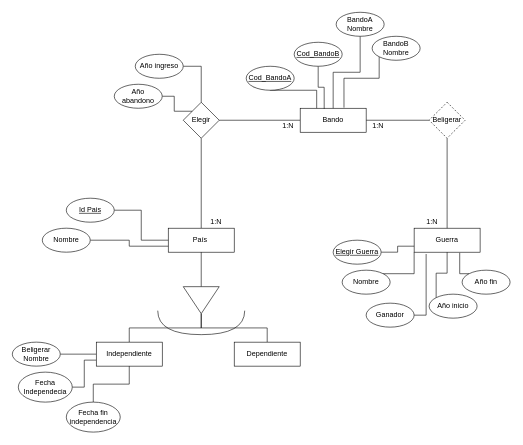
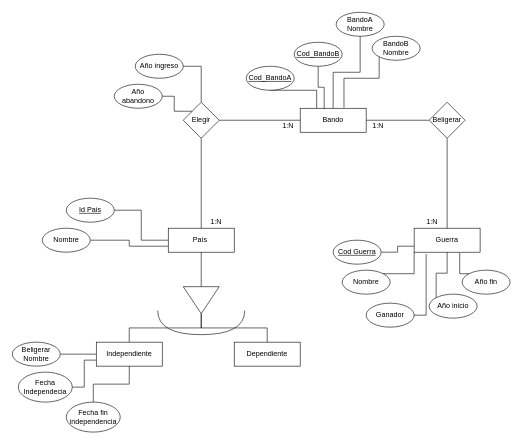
(447, 120) -> (447, 120)
(357, 252) -> (357, 252)
